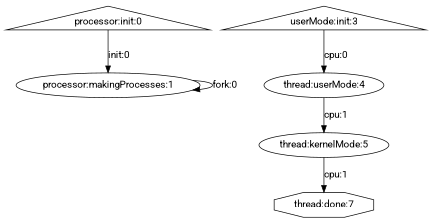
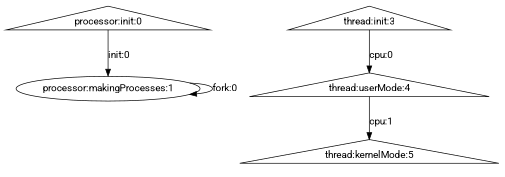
(324, 22) -> (369, 22)
(324, 85) -> (369, 89)
(324, 145) -> (369, 155)
(324, 205) -> none
